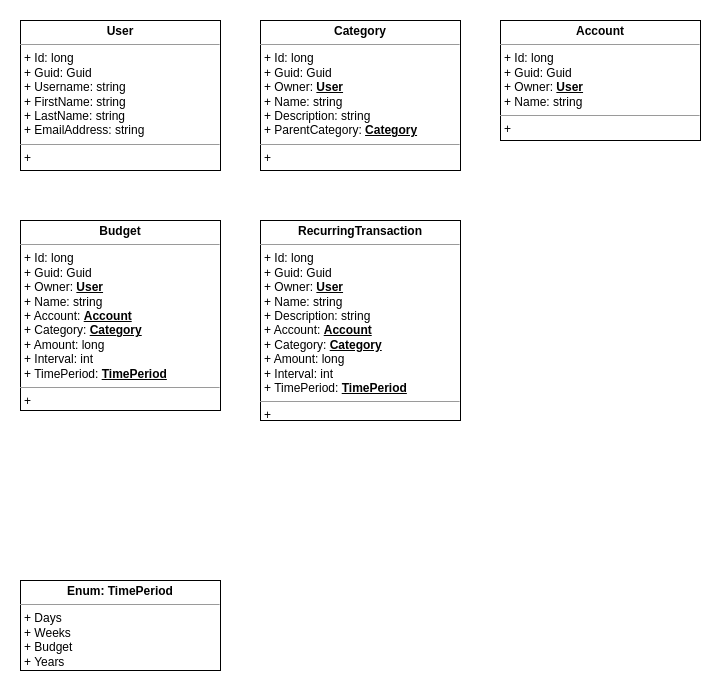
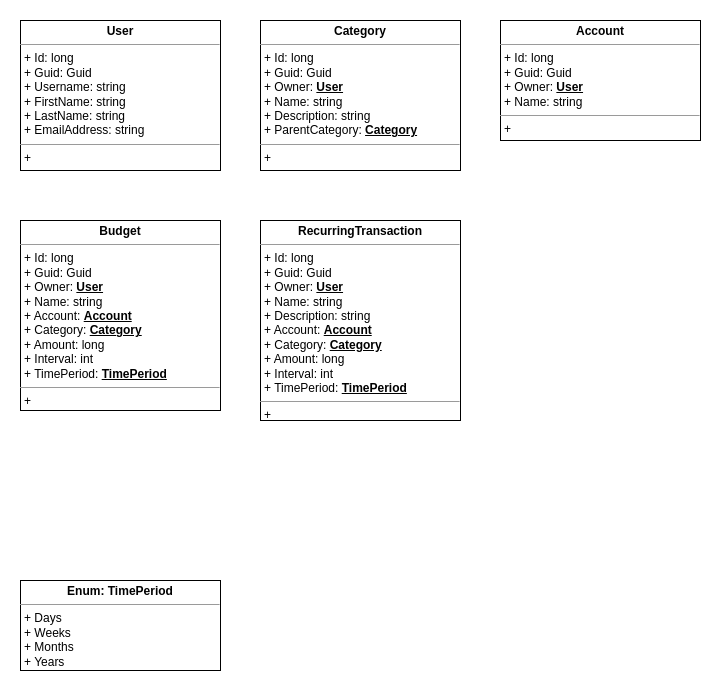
(68, 617) -> (68, 617)
